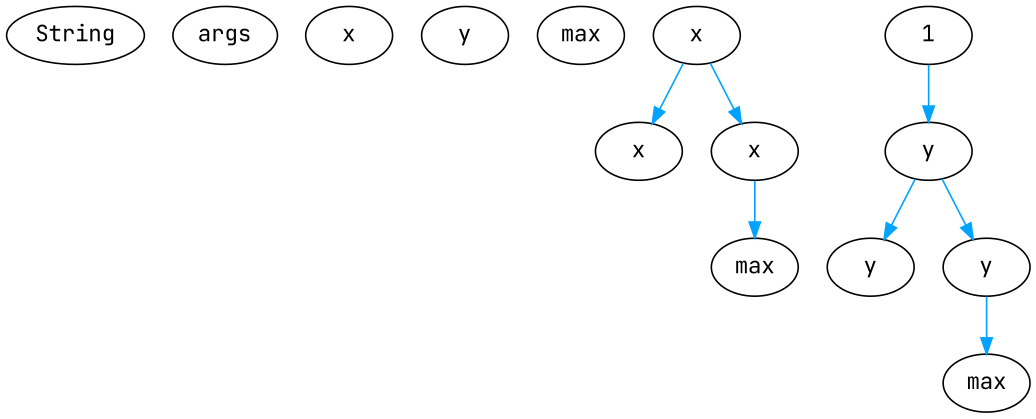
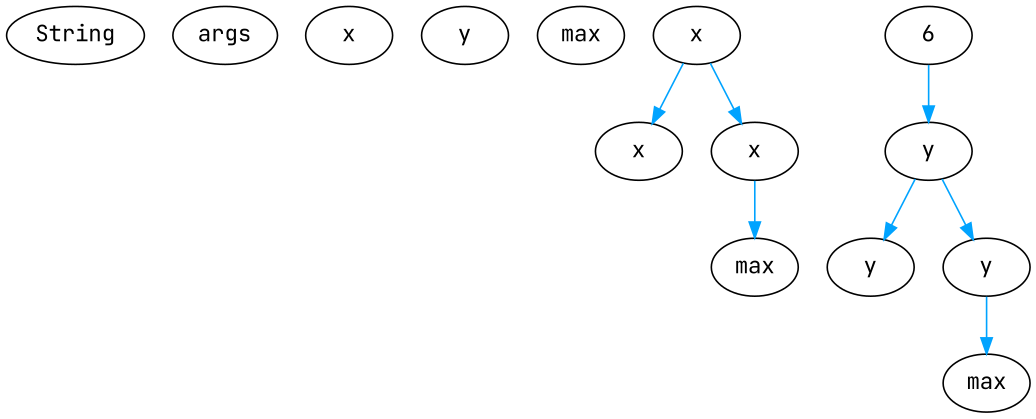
(929, 35) -> (929, 35)
